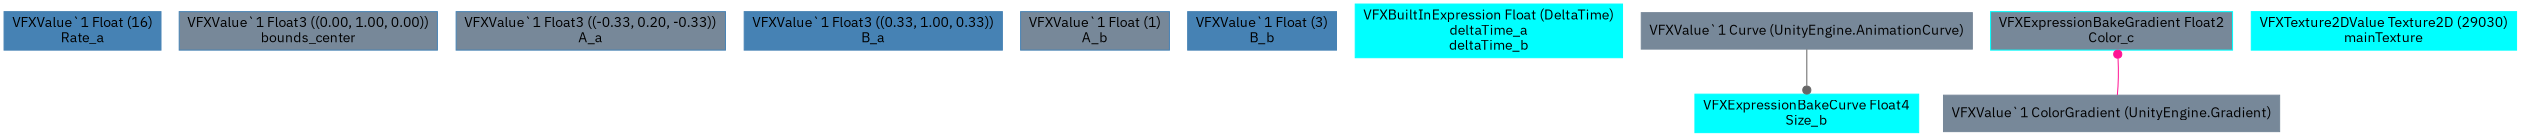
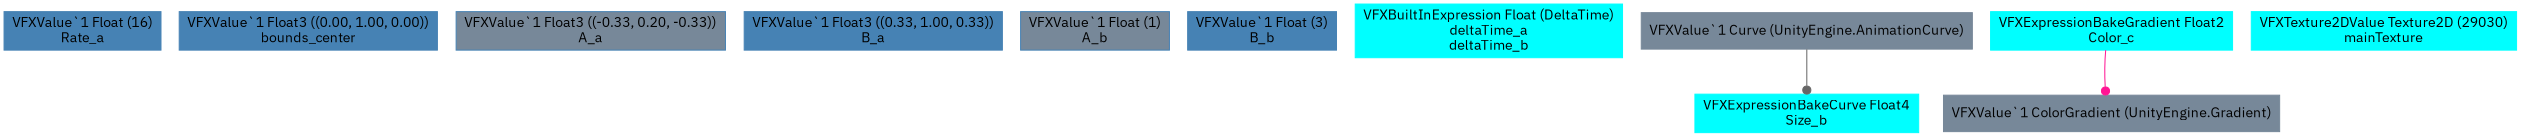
(308, 31) -> (308, 31)
(2112, 31) -> (2112, 31)
(2118, 77) -> (2105, 68)
